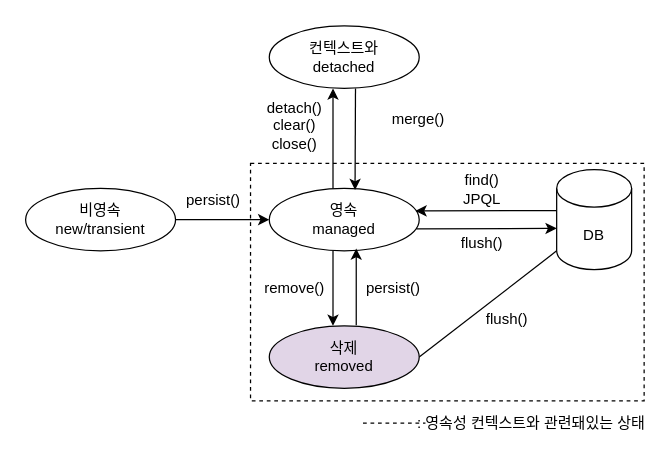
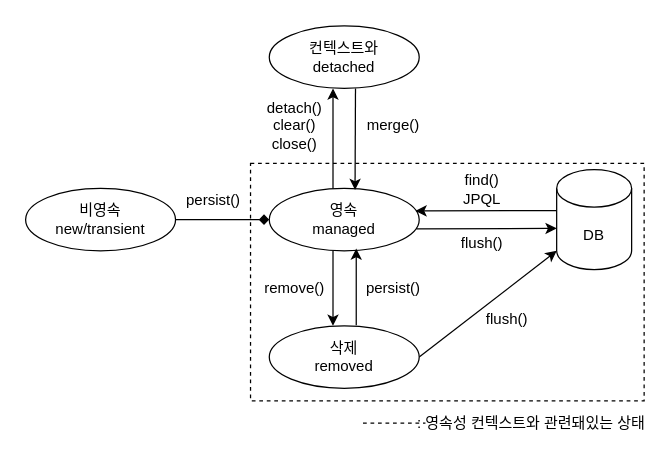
(418, 119) -> (393, 126)
(259, 219) -> (258, 219)
(552, 254) -> (549, 257)
(344, 357) -> (344, 357)
